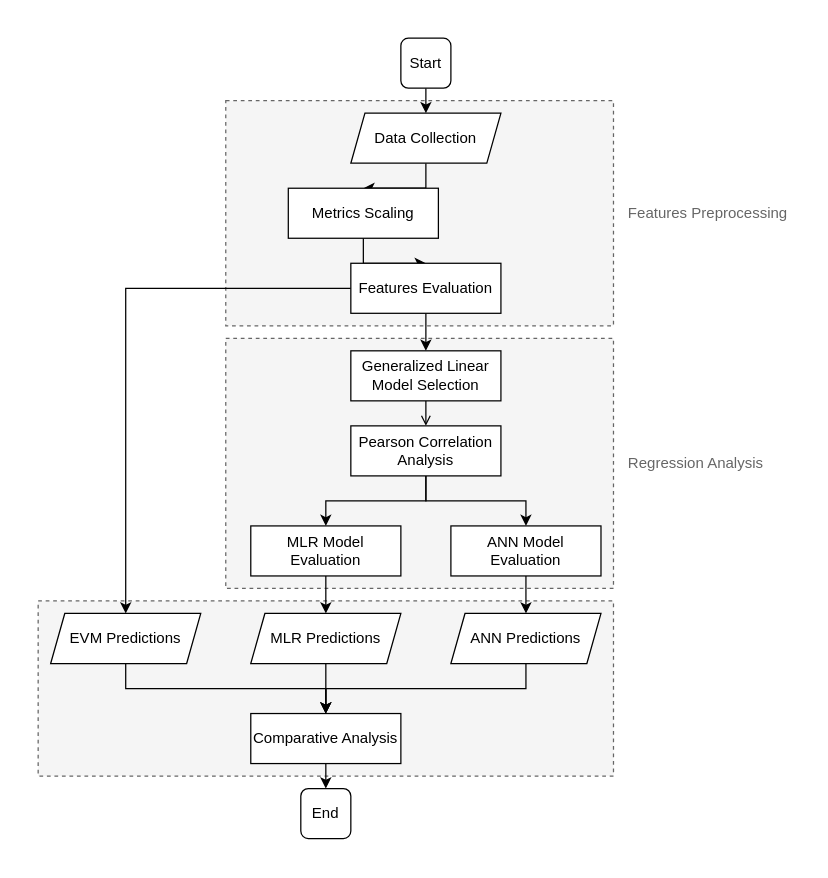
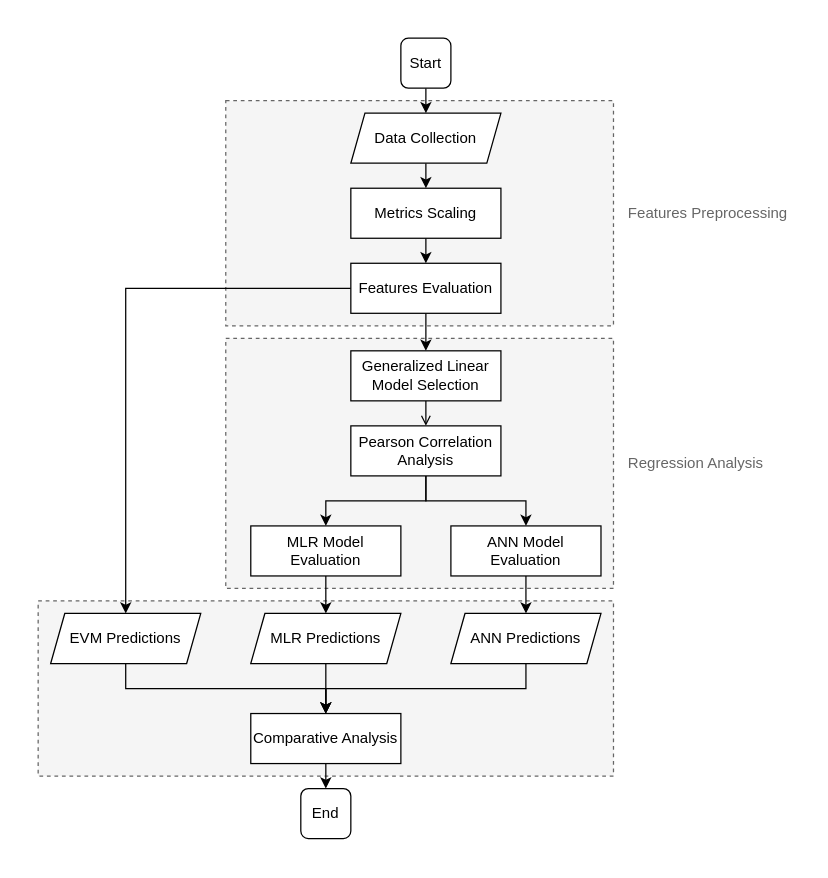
(363, 213) -> (426, 213)
